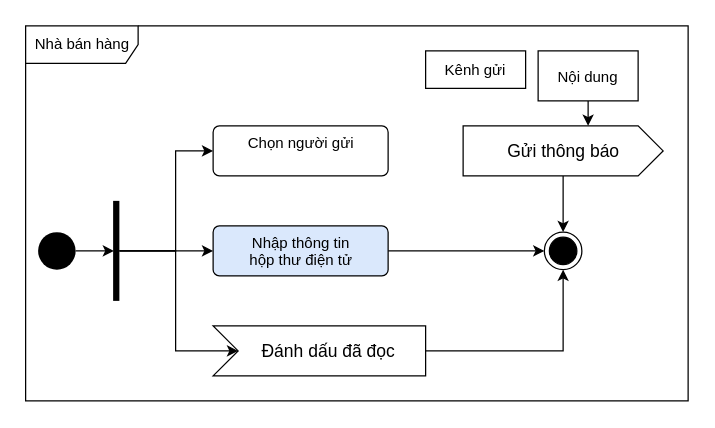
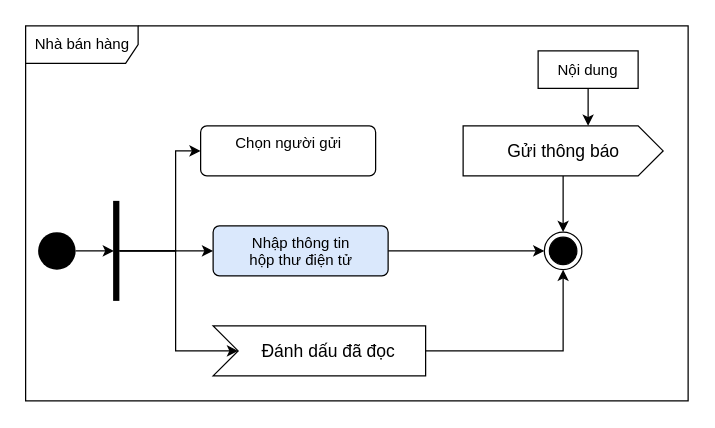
(476, 69) -> none
(588, 76) -> (588, 69)
(301, 151) -> (288, 151)
